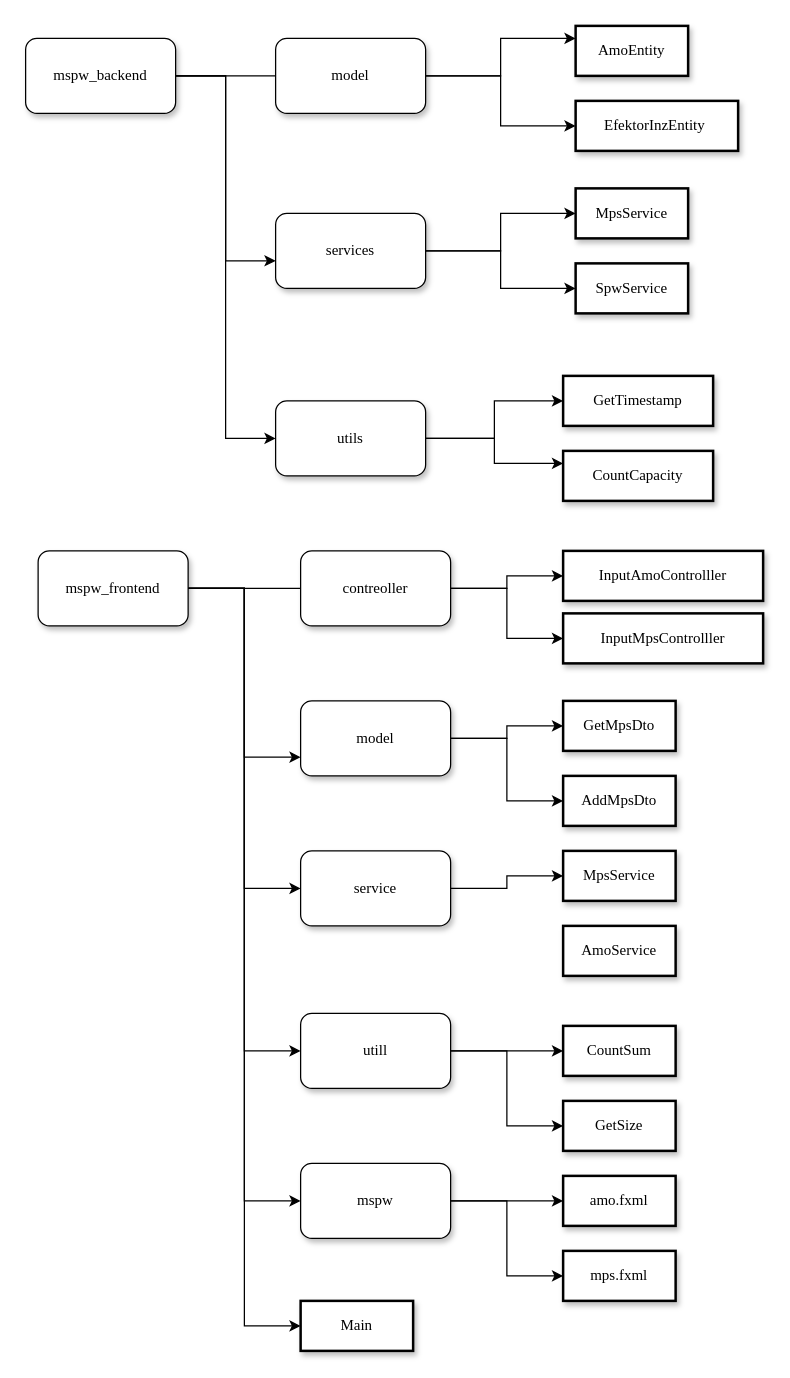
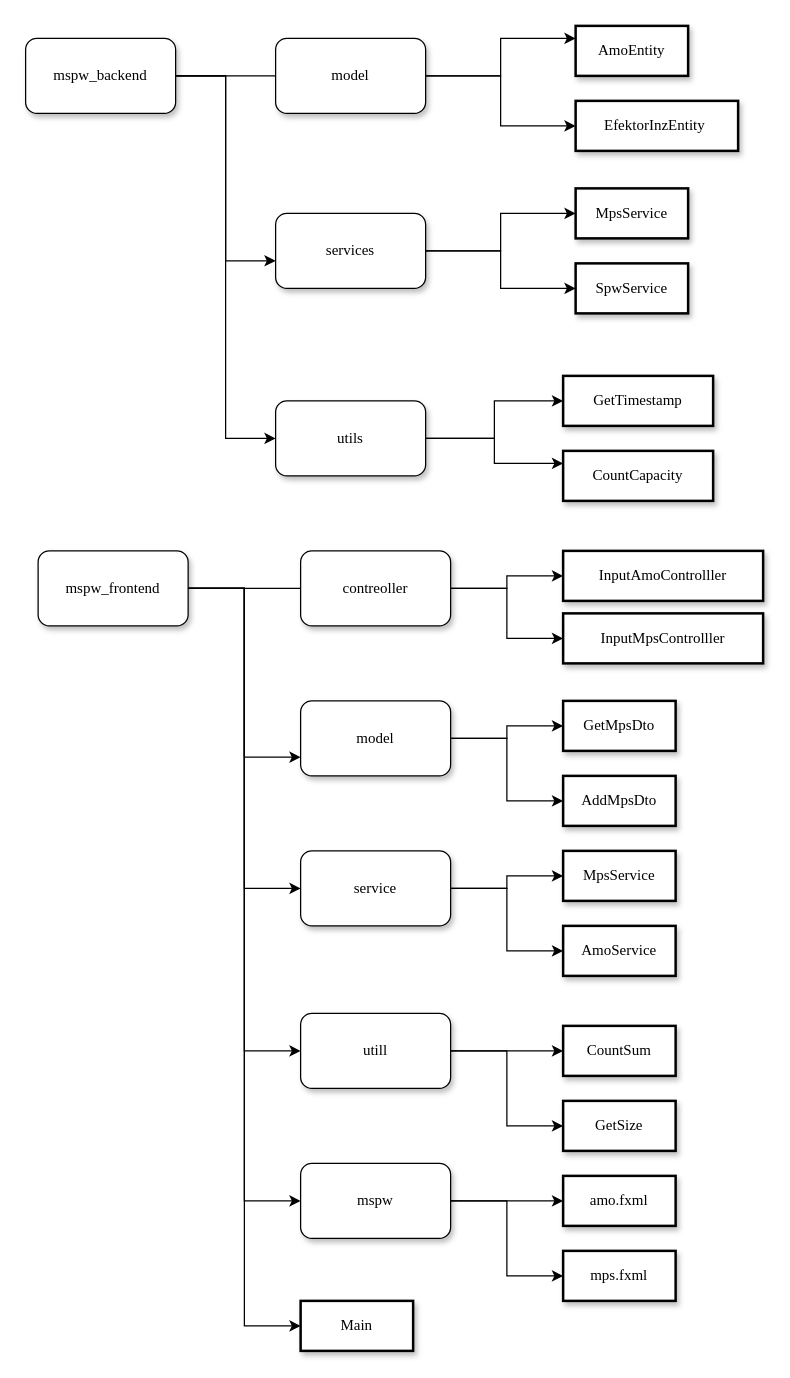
none -> (507, 944)
